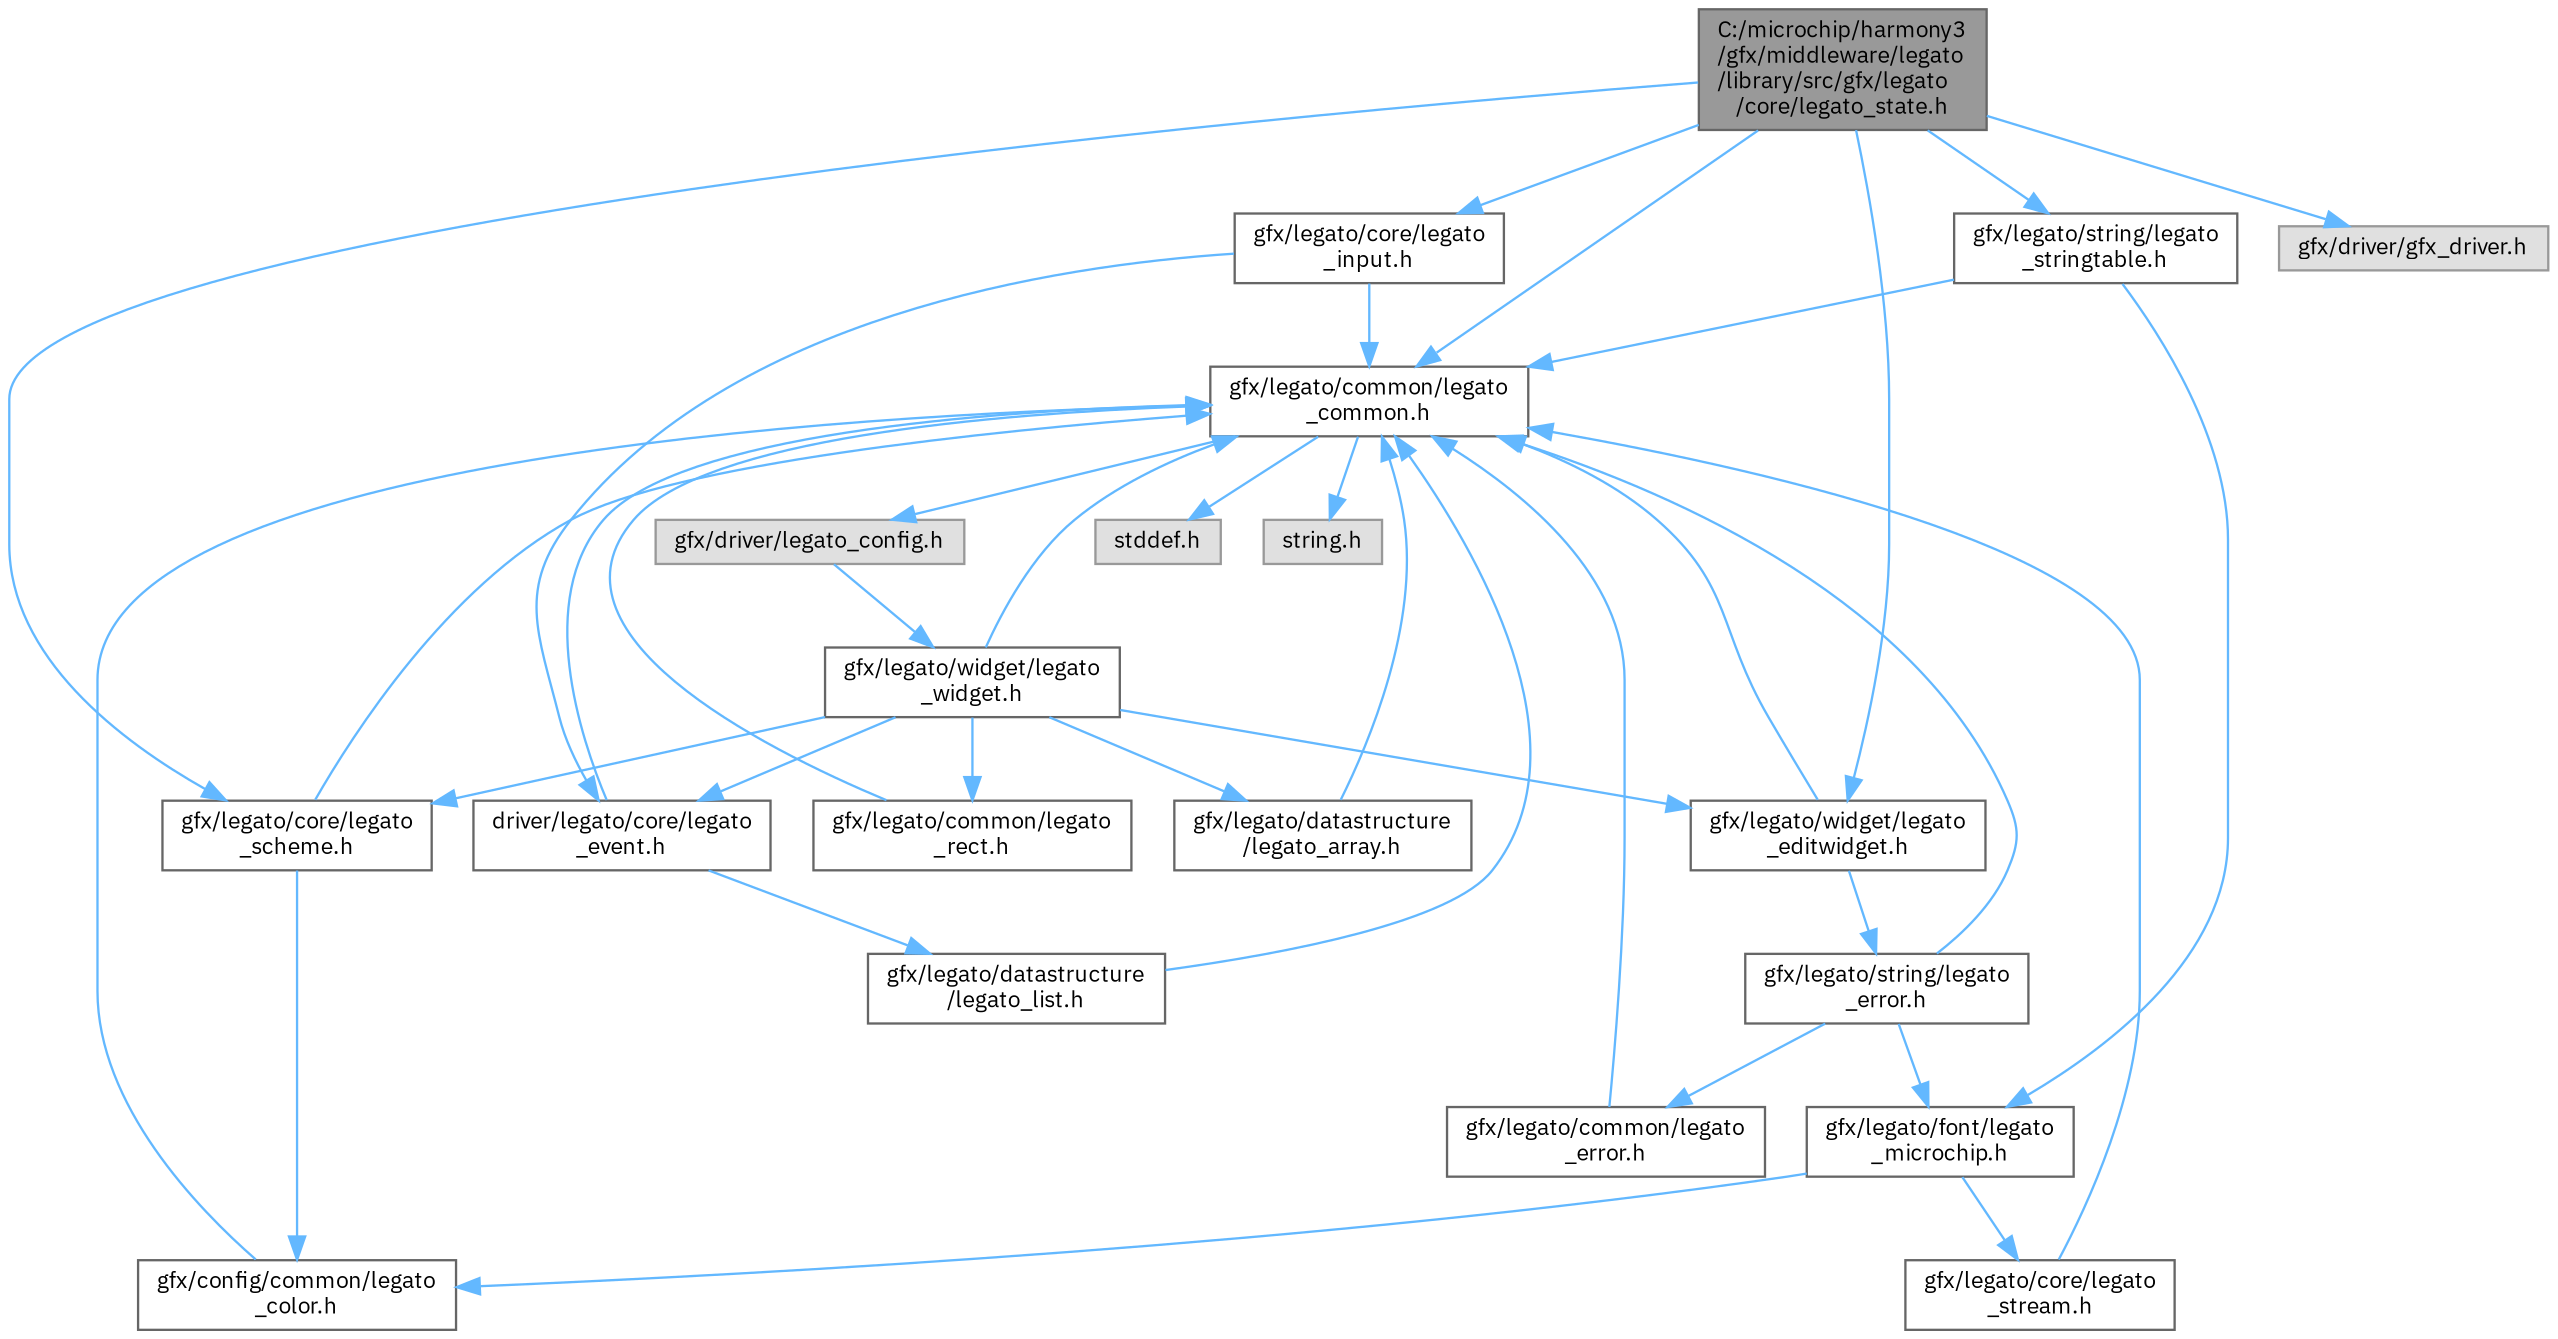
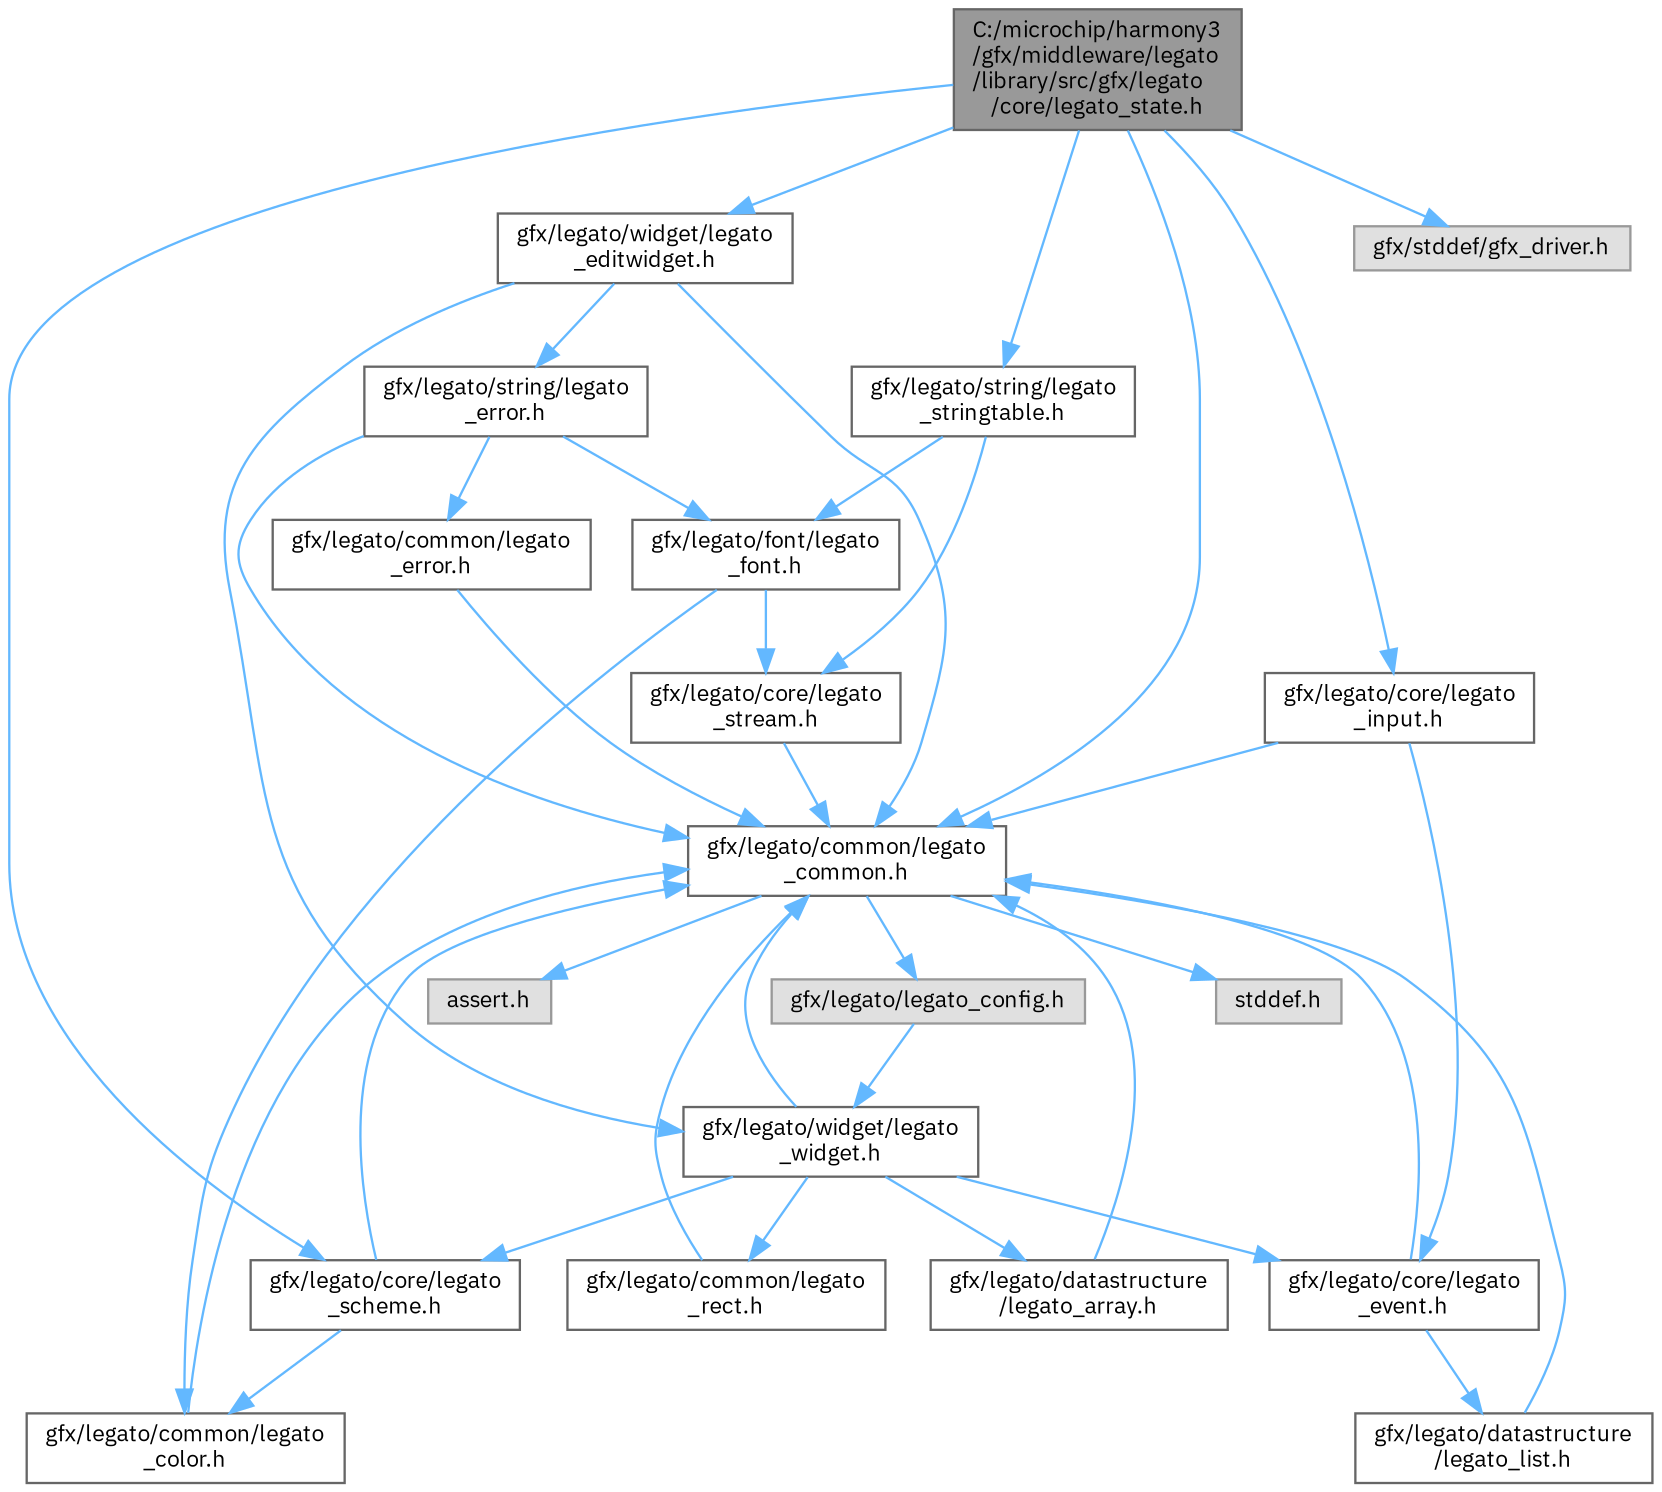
(2414, 248) -> (1492, 248)
(1753, 321) -> (946, 545)
(810, 542) -> (928, 1001)
(1323, 542) -> (490, 1001)
(1394, 757) -> (255, 737)
(622, 836) -> (1404, 1295)
(1940, 1142) -> (766, 555)
(297, 1295) -> (186, 1448)
